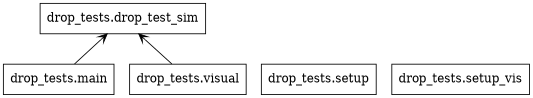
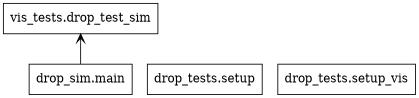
(123, 19) -> (81, 19)
(59, 79) -> (81, 79)
(188, 79) -> none
